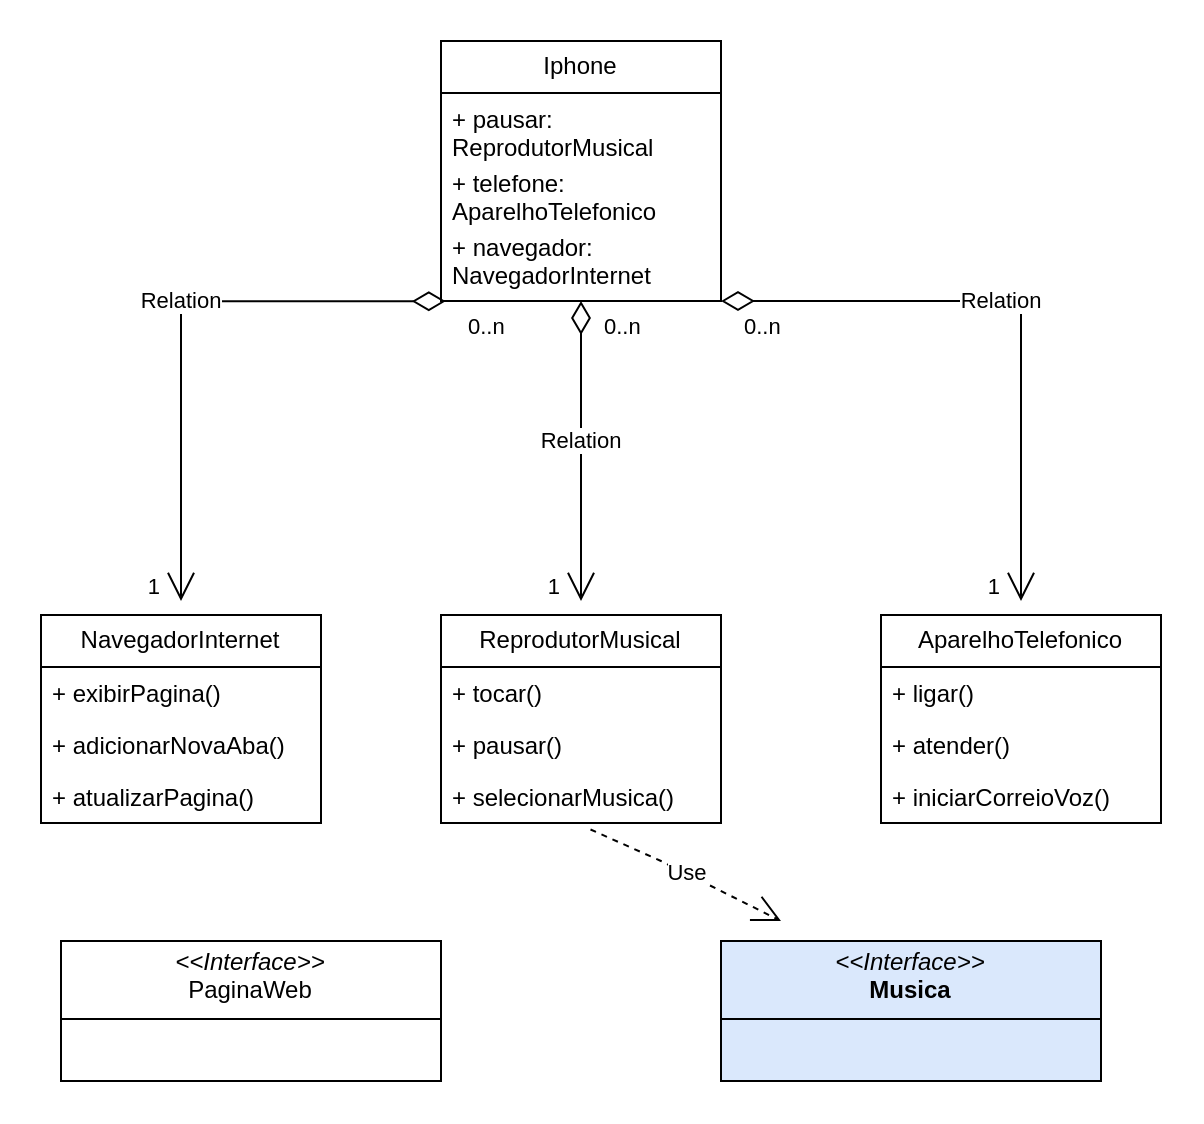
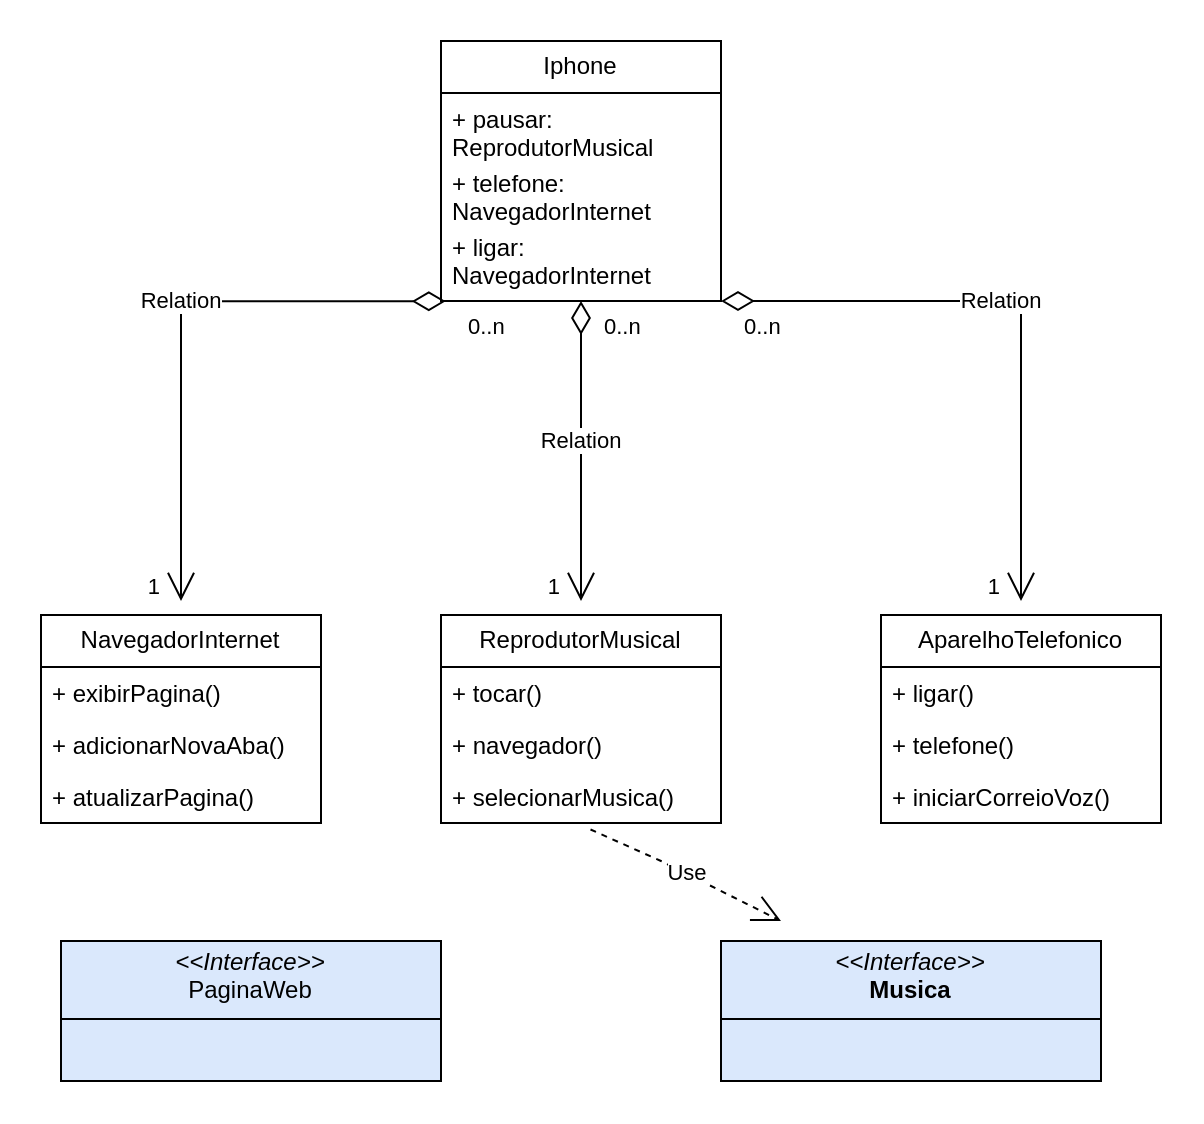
(583, 200) -> (583, 200)
(583, 264) -> (583, 264)
(517, 747) -> (537, 747)
(964, 747) -> (967, 747)
(251, 1011) -> (251, 1011)
